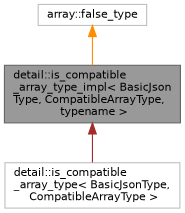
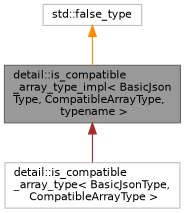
(92, 15) -> (92, 15)
